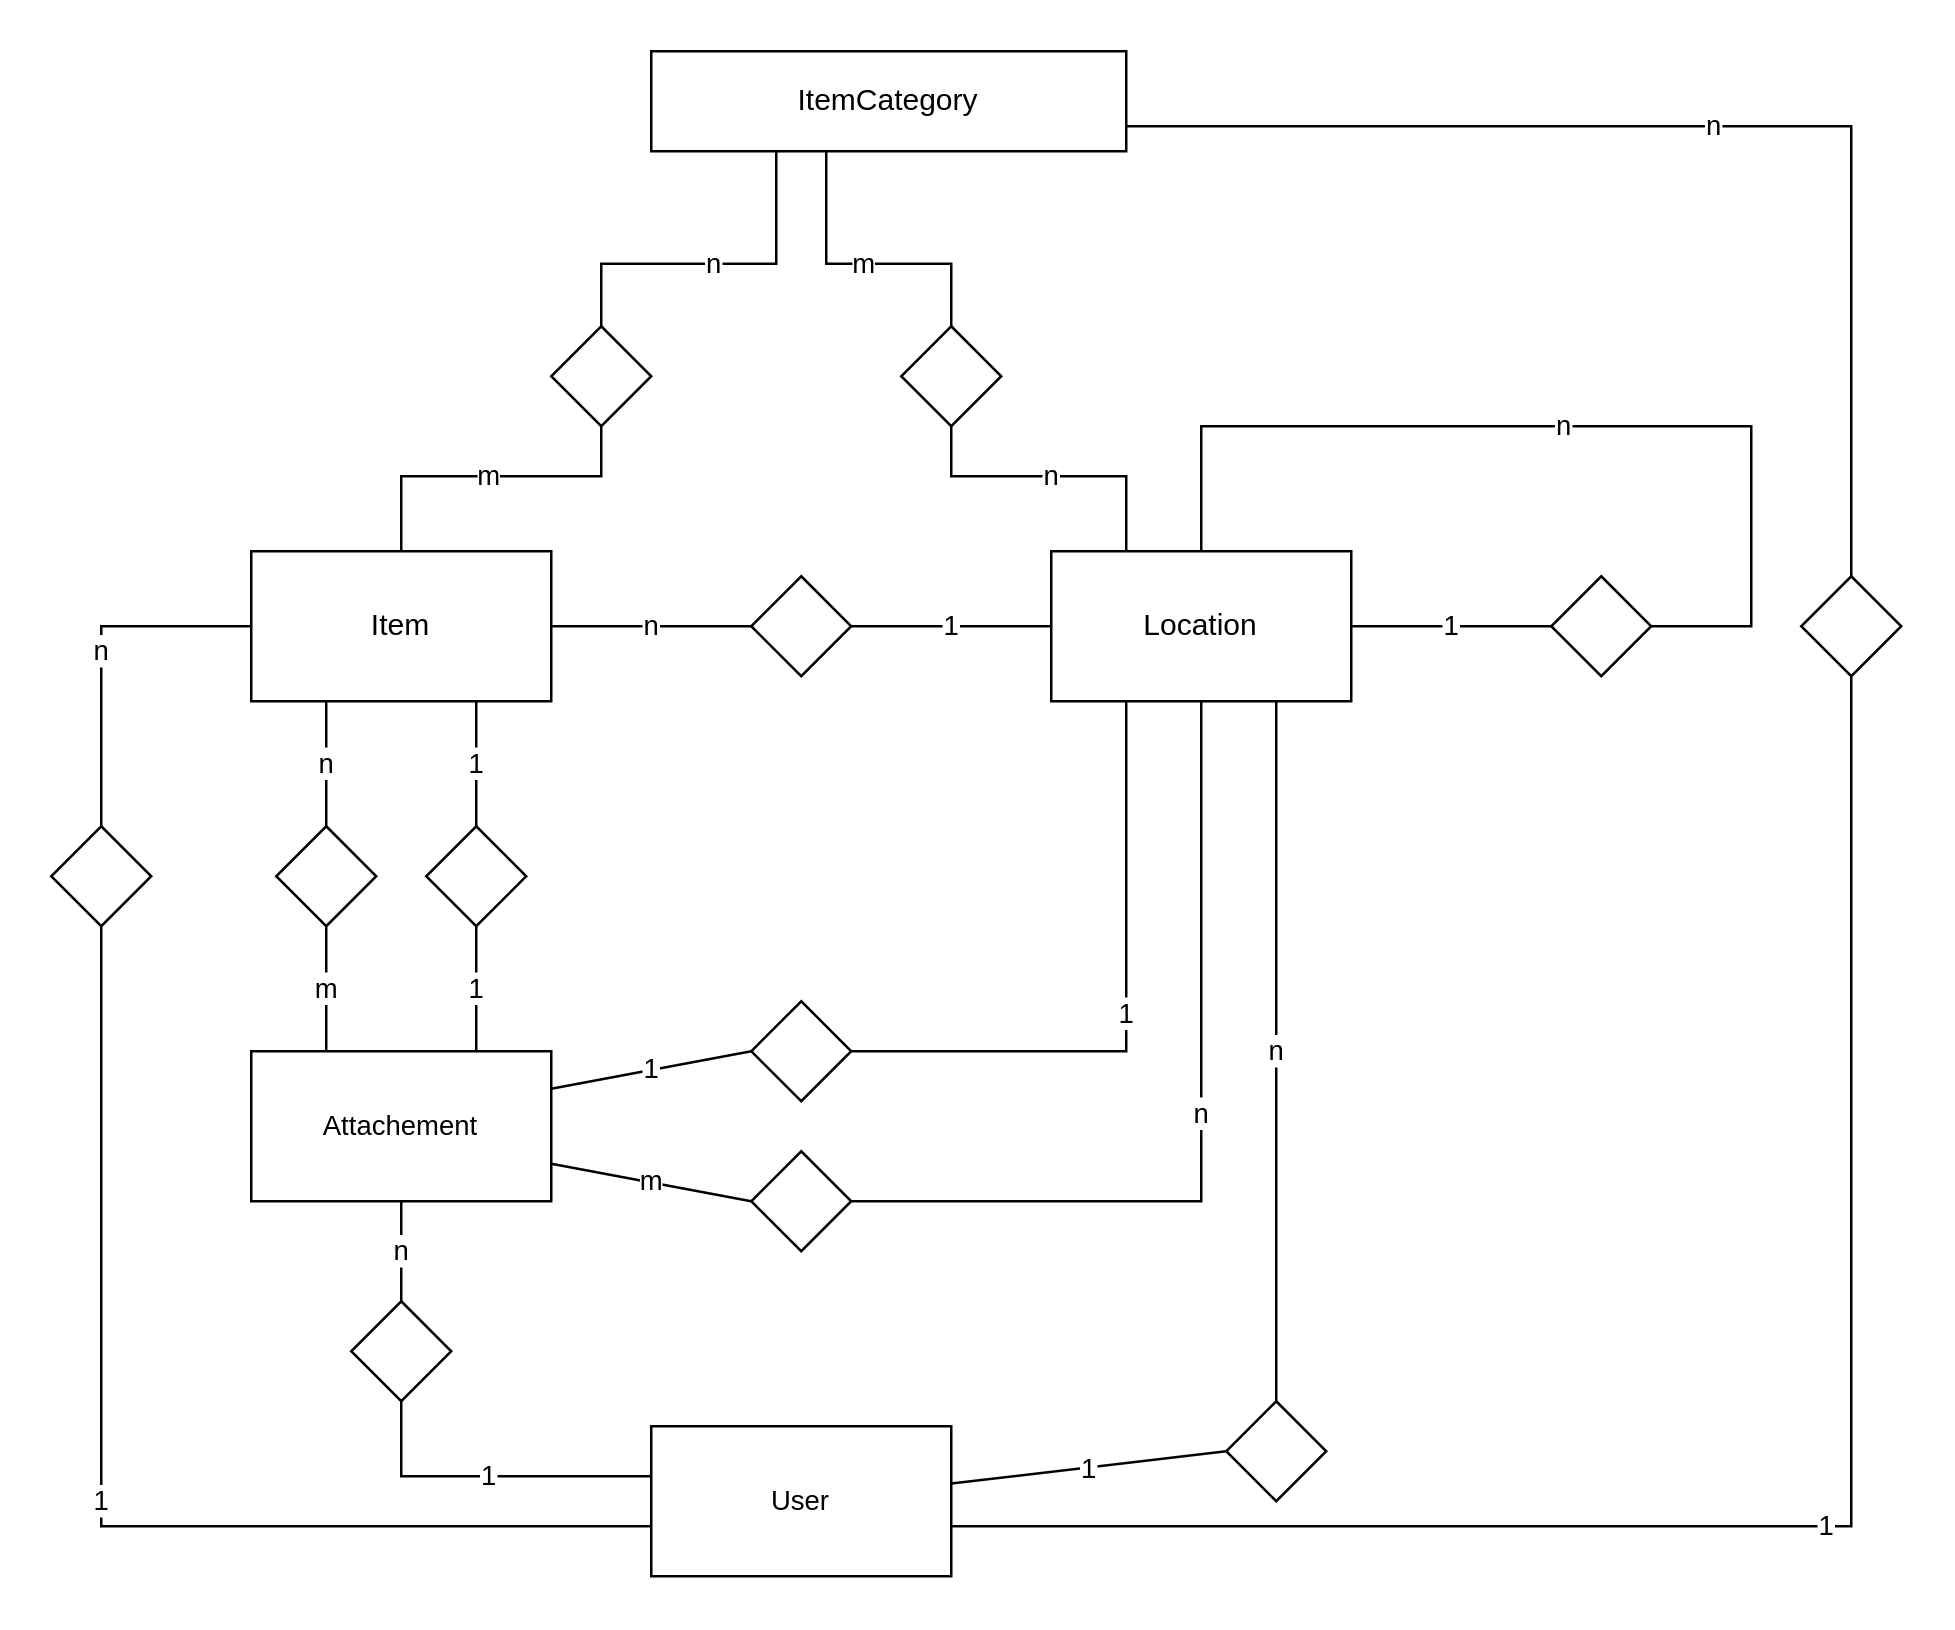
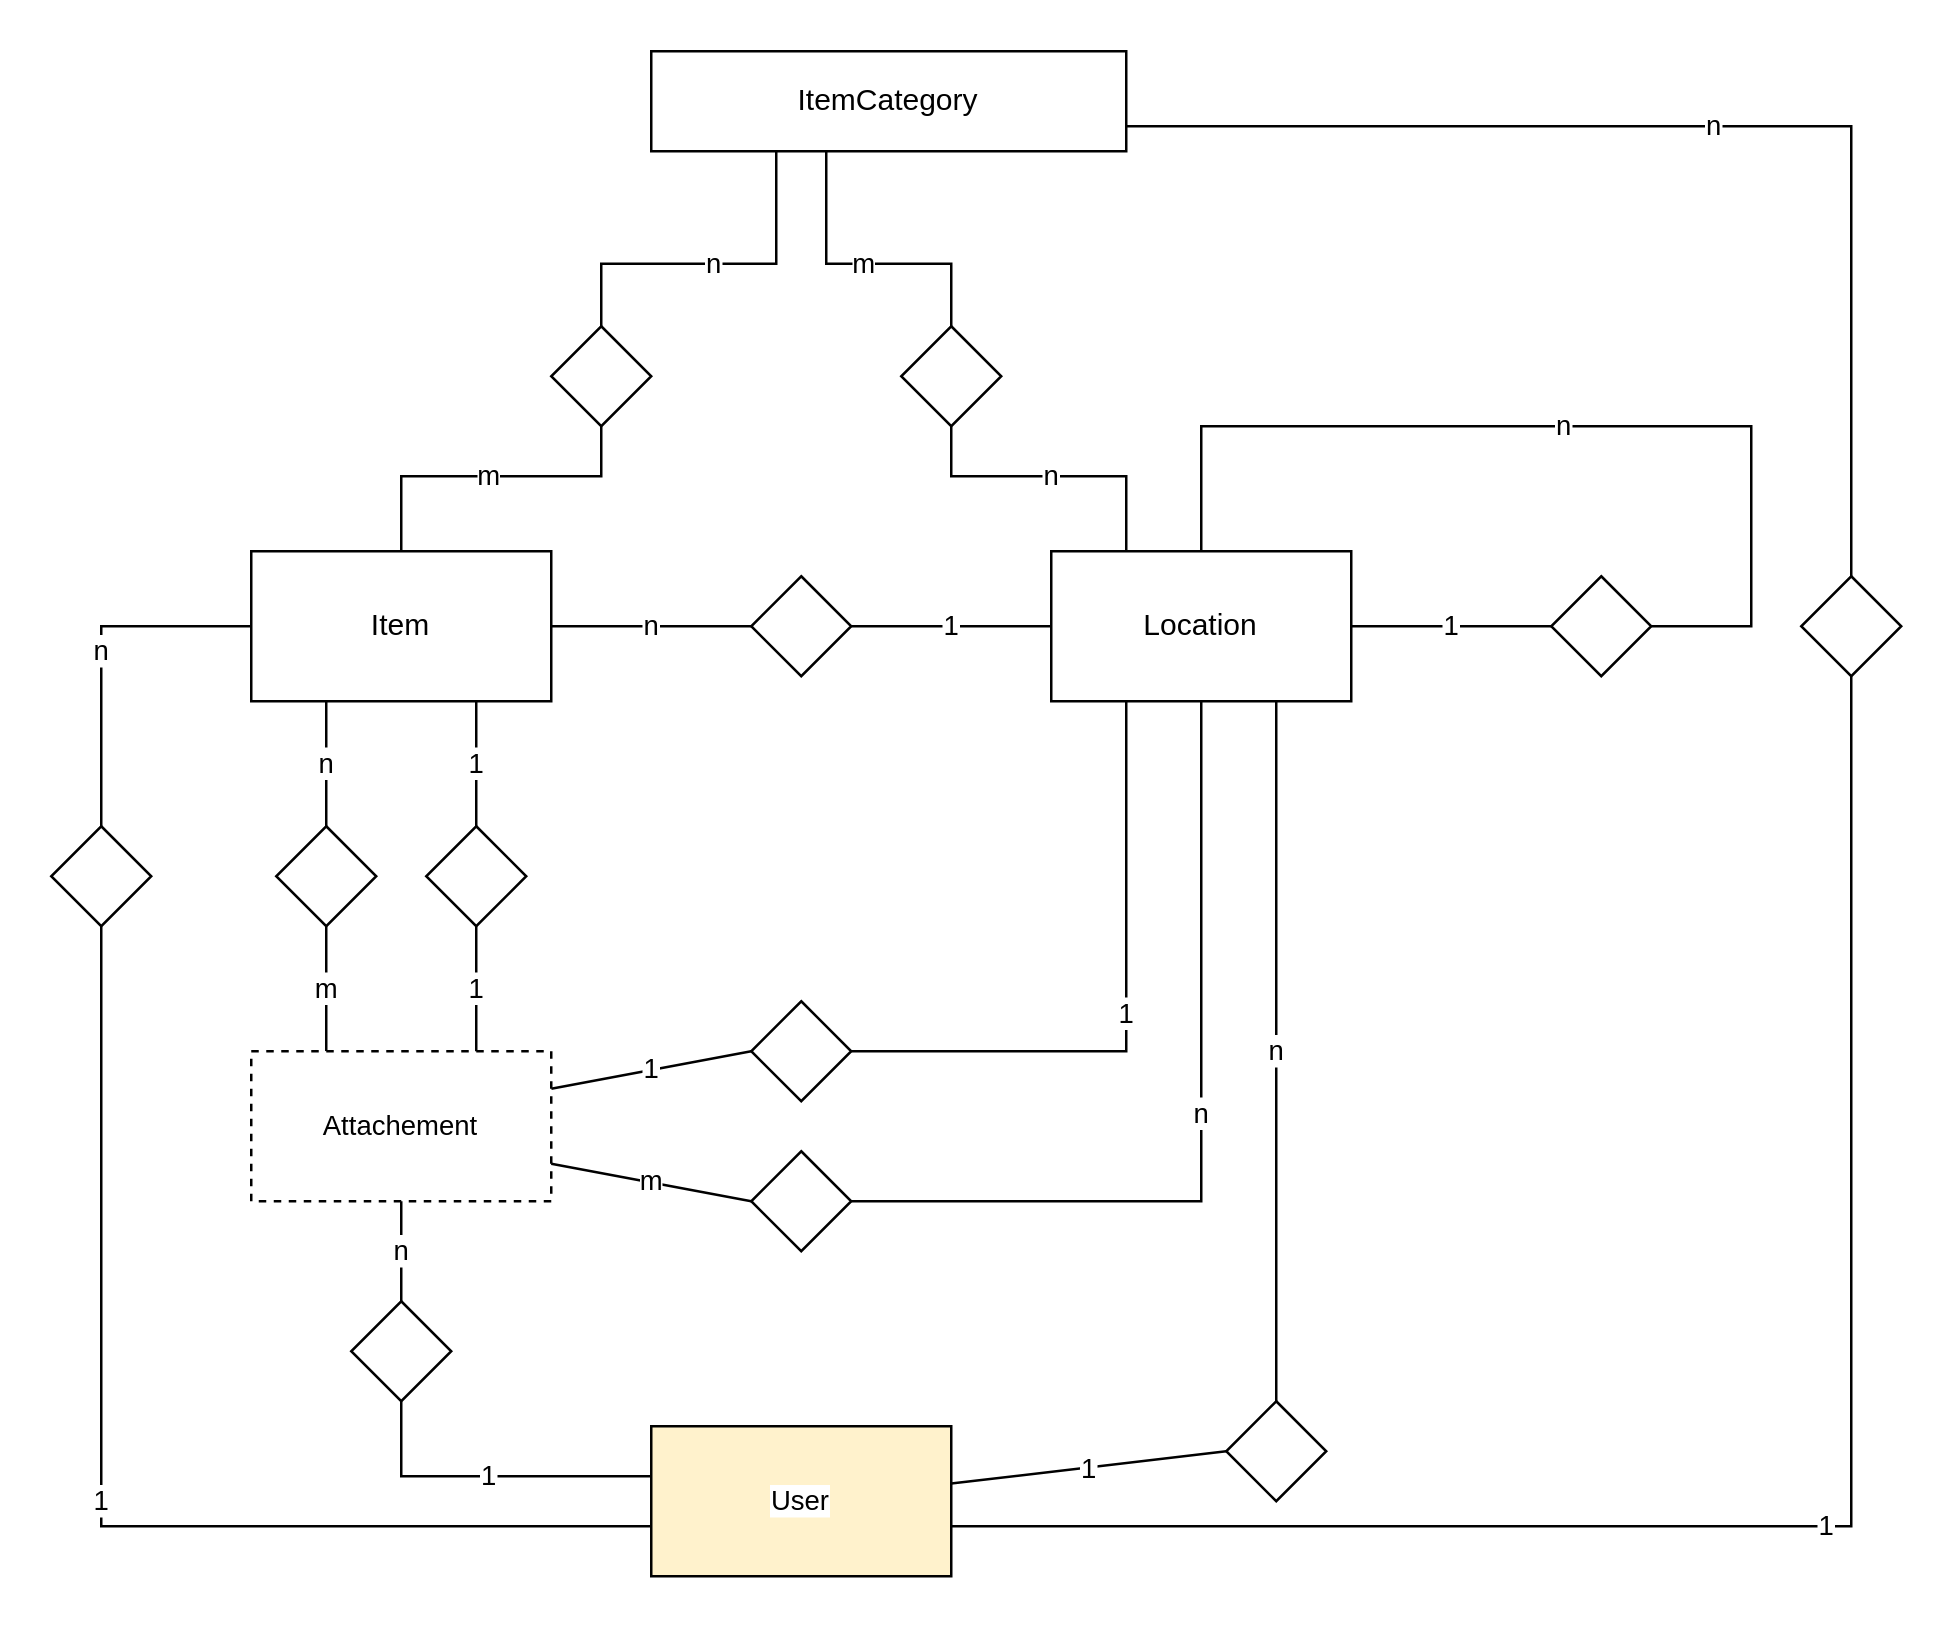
(401, 1126) -> (401, 1126)
(801, 1501) -> (801, 1501)
